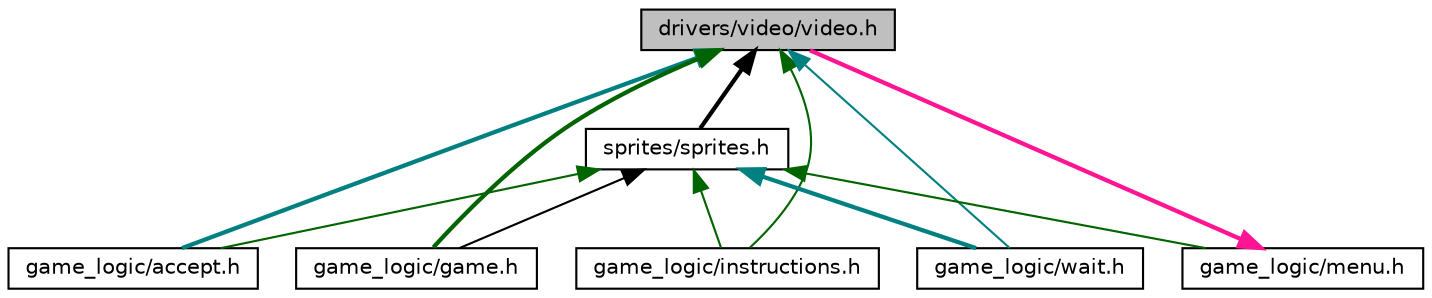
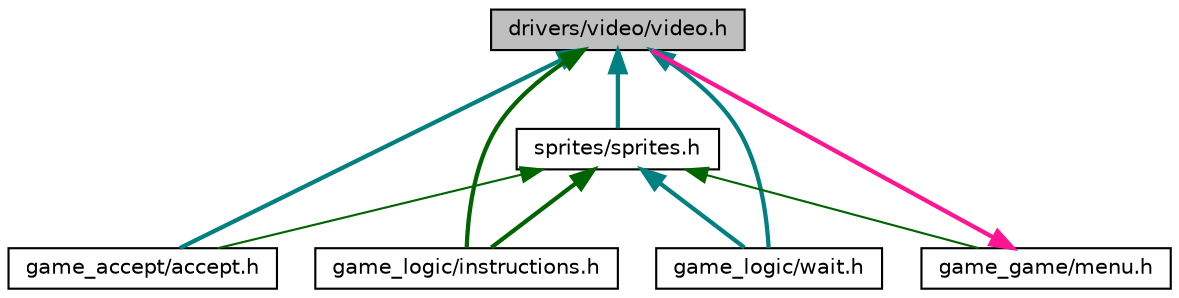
(721, 98) -> (618, 101)
(907, 156) -> (744, 141)
(810, 157) -> (490, 141)
(711, 219) -> (534, 215)
(133, 268) -> (143, 268)
(417, 268) -> none
(1303, 268) -> (1046, 268)
